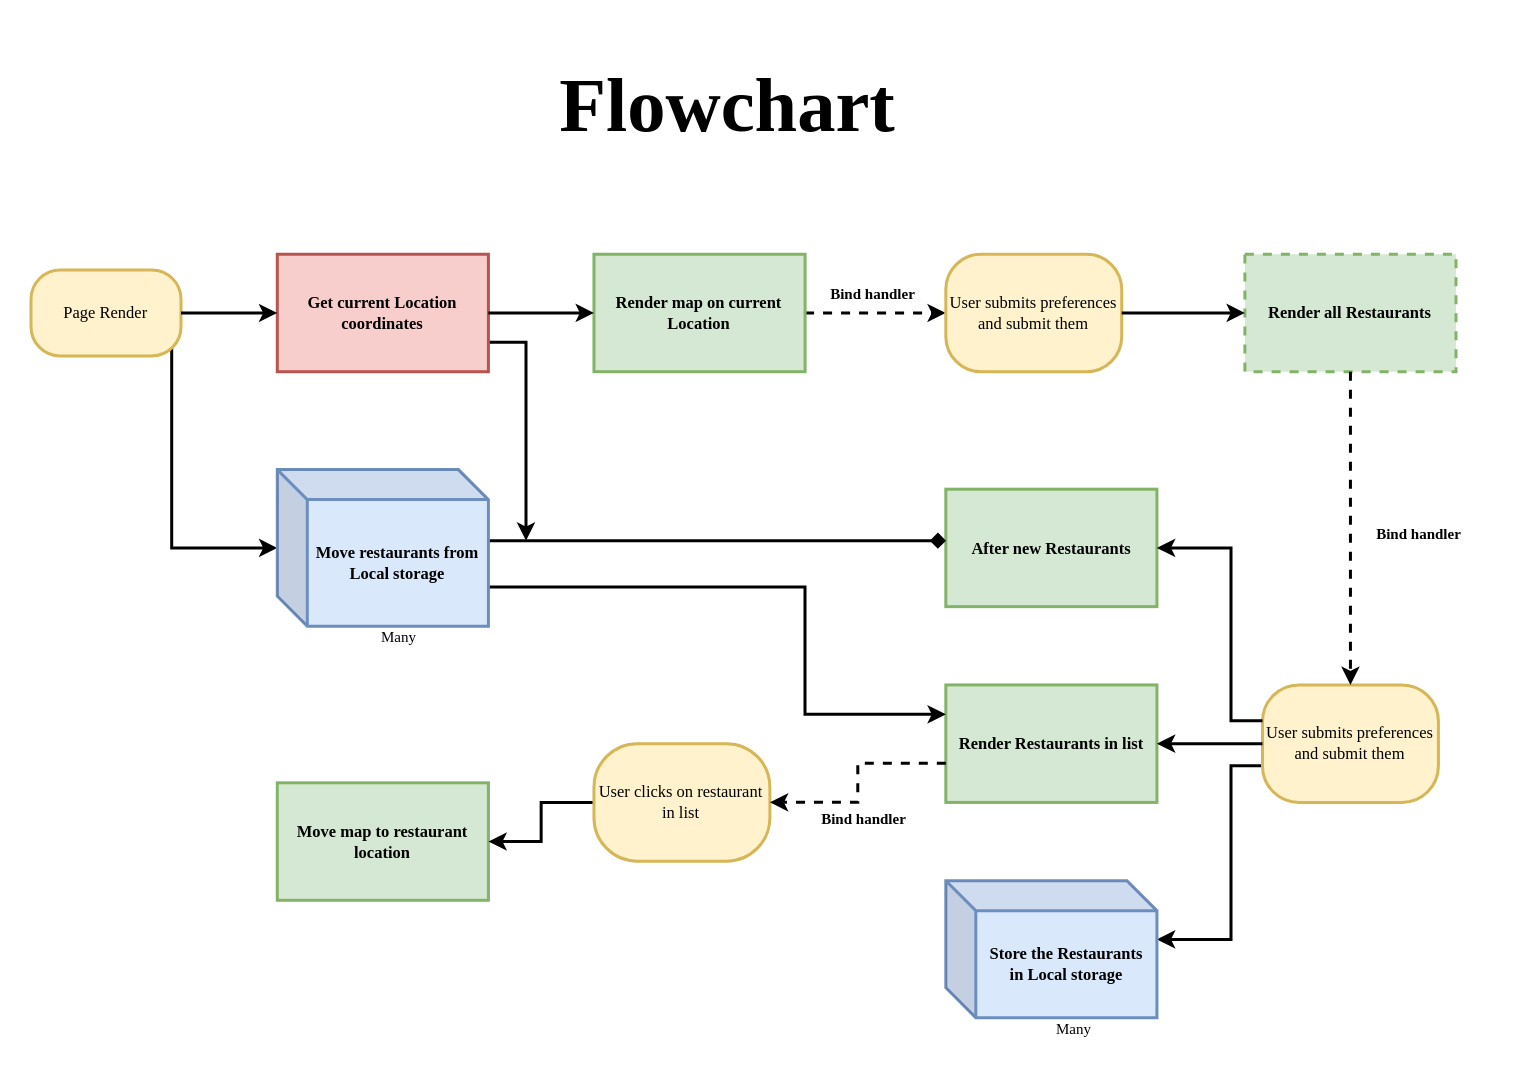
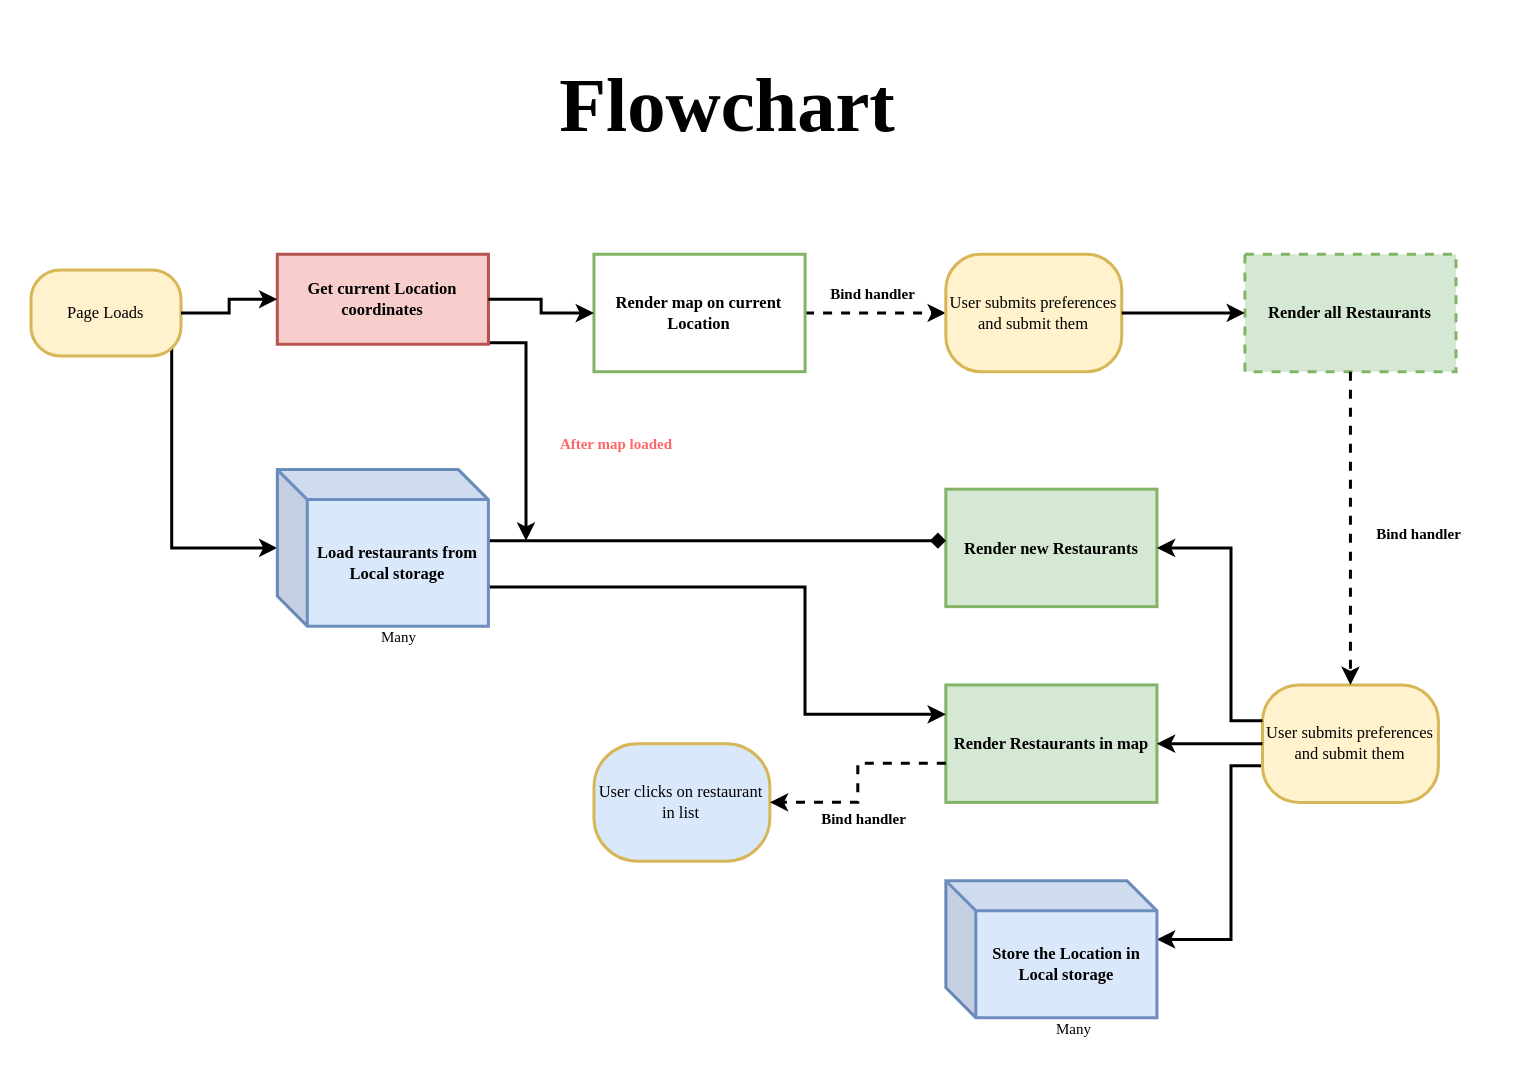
(106, 313) -> (106, 313)
(383, 313) -> (383, 299)
(699, 313) -> (699, 313)
none -> (616, 443)
(1052, 548) -> (1052, 548)
(398, 563) -> (398, 563)
(1052, 743) -> (1052, 743)
(682, 802) -> (682, 802)
(541, 817) -> none
(383, 842) -> none
(1067, 964) -> (1067, 964)
